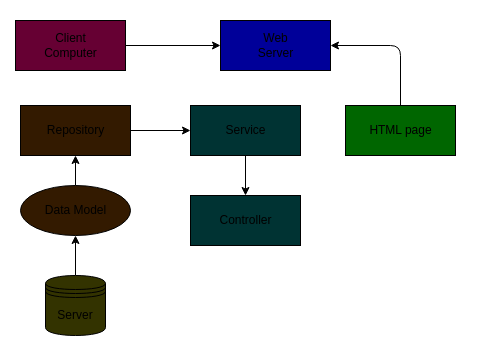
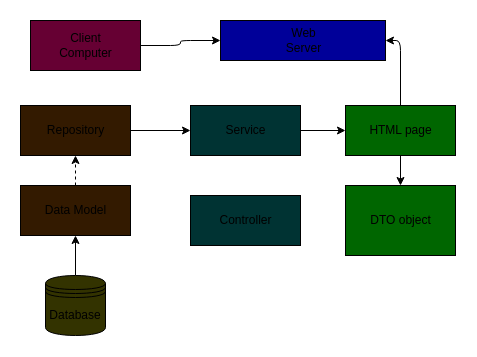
(71, 46) -> (86, 46)
(276, 46) -> (303, 41)
none -> (401, 167)
(246, 172) -> (320, 131)
(76, 173) -> (76, 173)
(76, 211) -> (76, 211)
none -> (401, 221)
(76, 316) -> (76, 316)
